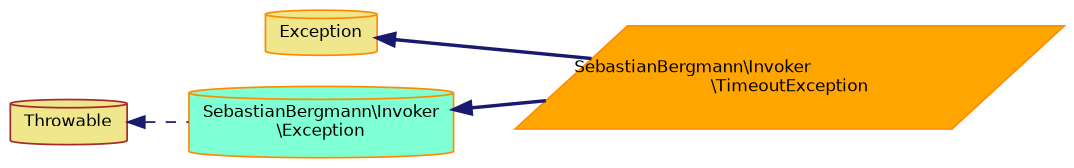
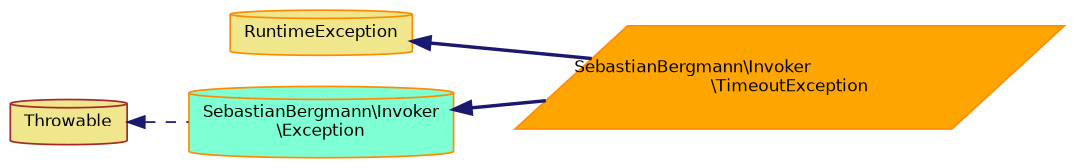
(321, 33) -> (321, 33)
